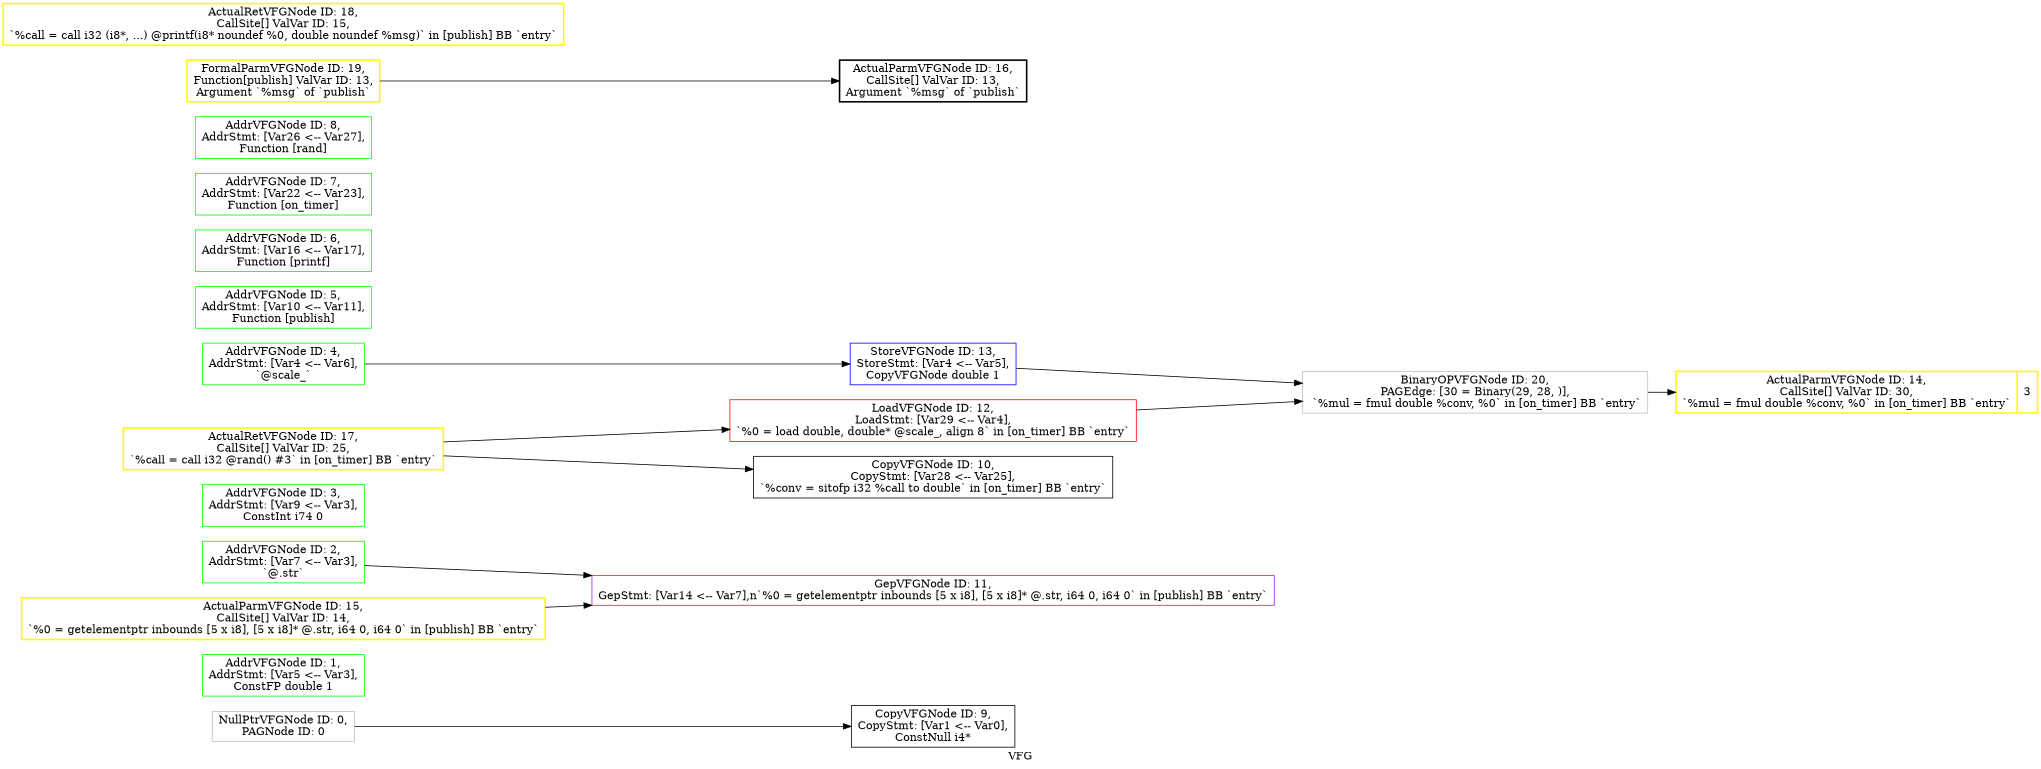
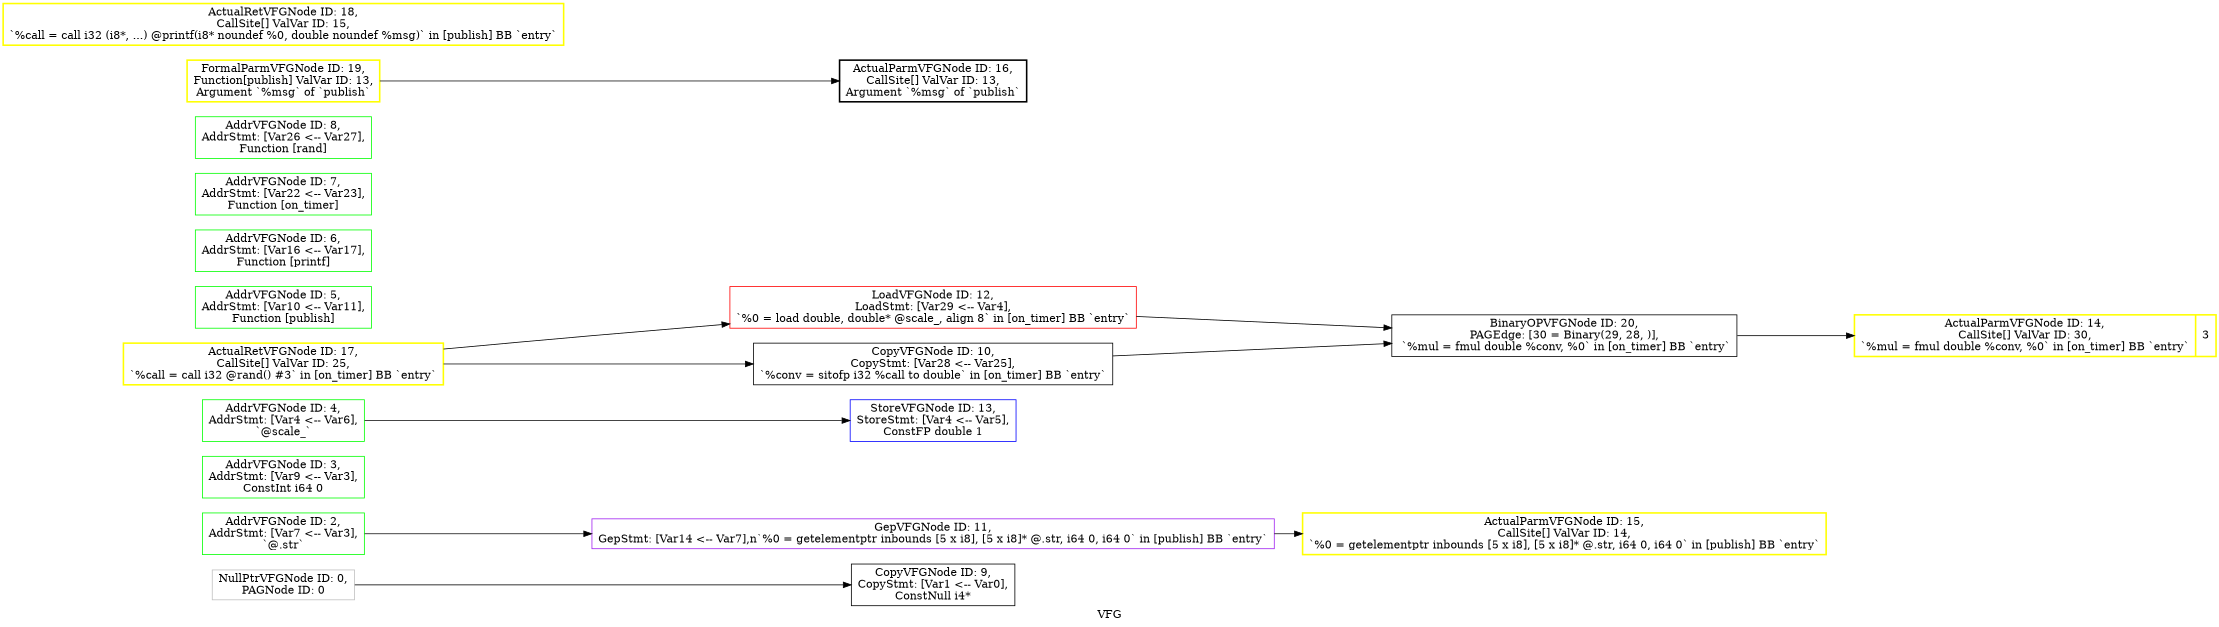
(933, 375) -> (933, 432)
(1155, 376) -> (1248, 350)
(1475, 392) -> (1564, 336)
(283, 517) -> (283, 489)
(565, 606) -> (1284, 534)
(283, 675) -> none
